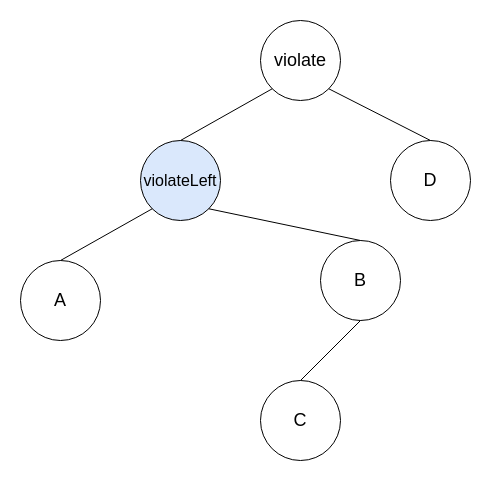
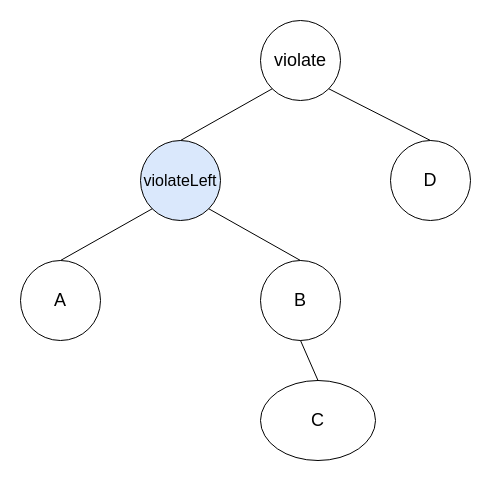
(361, 281) -> (301, 301)
(301, 421) -> (318, 421)
